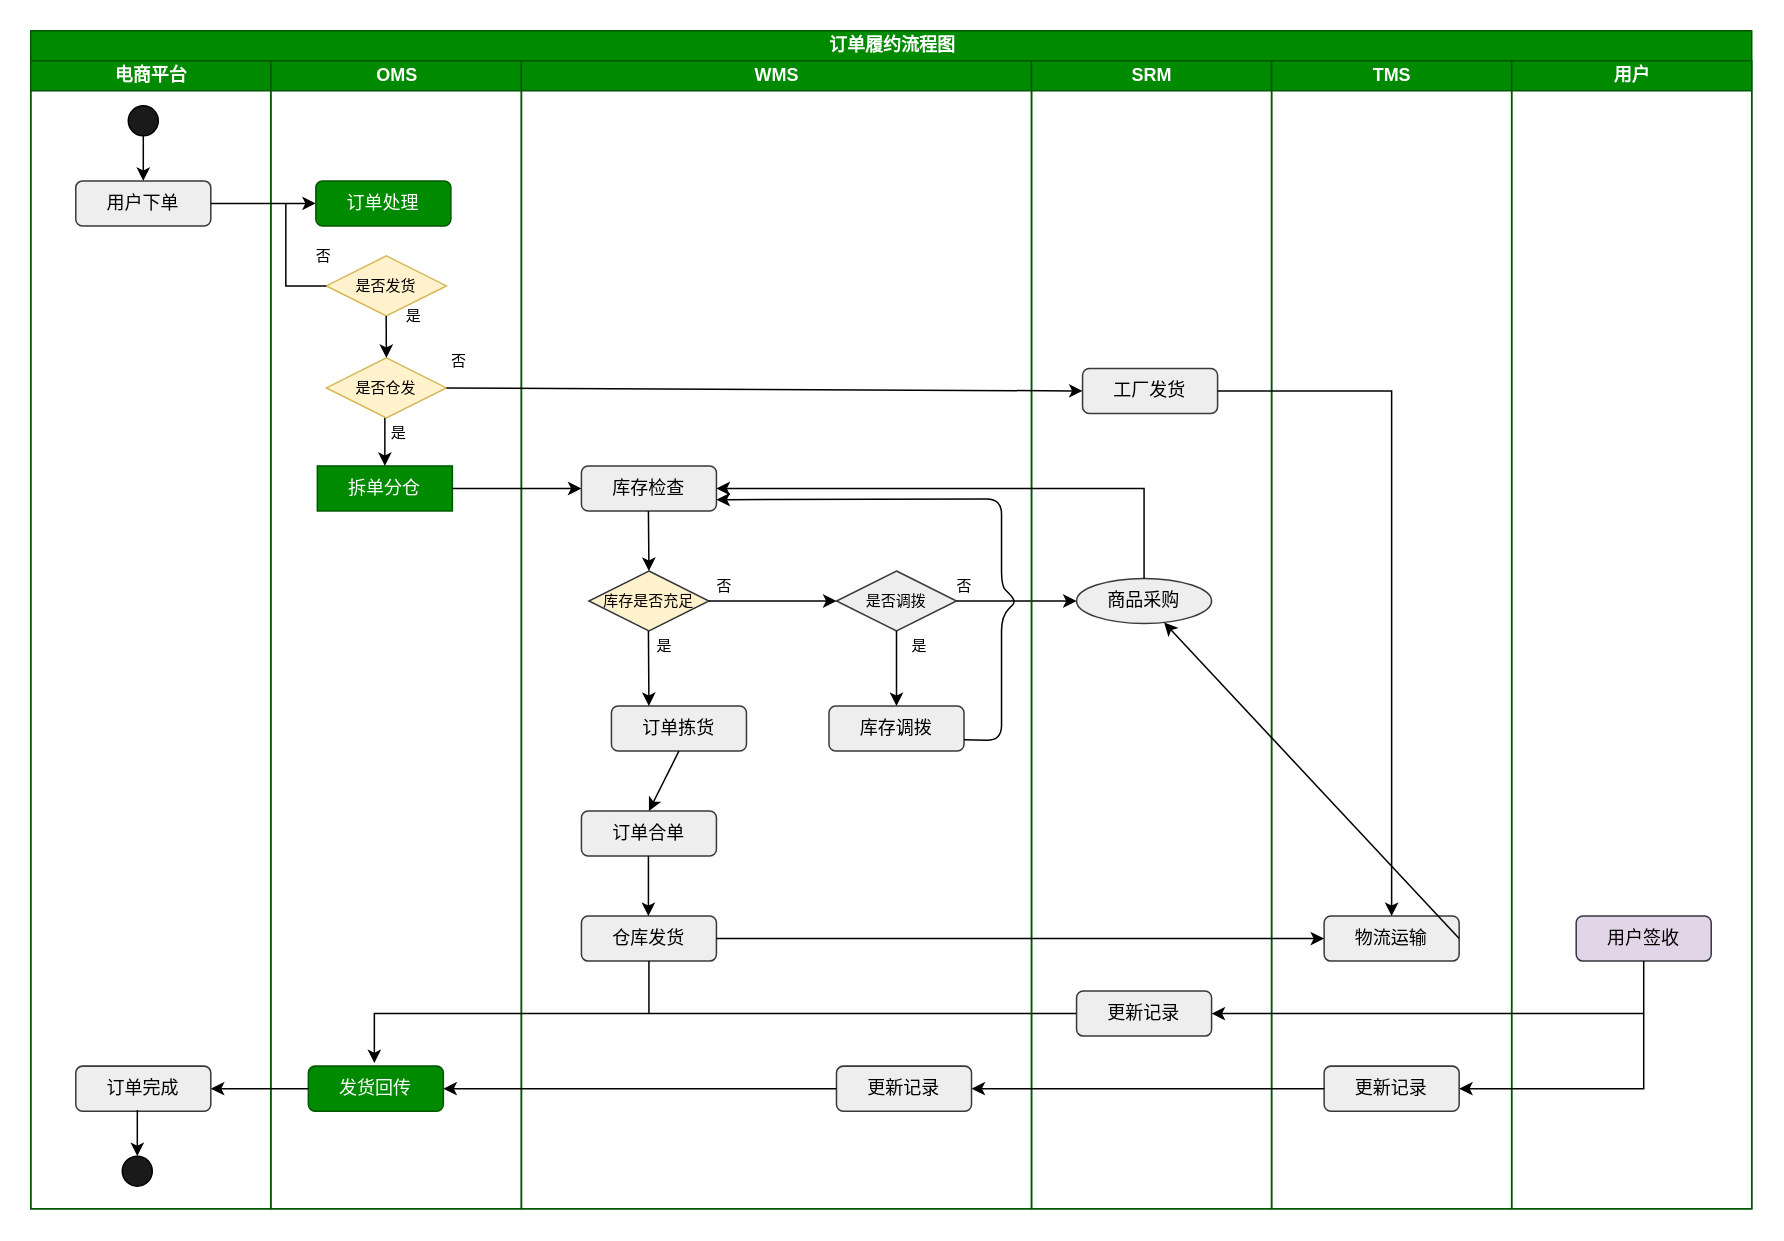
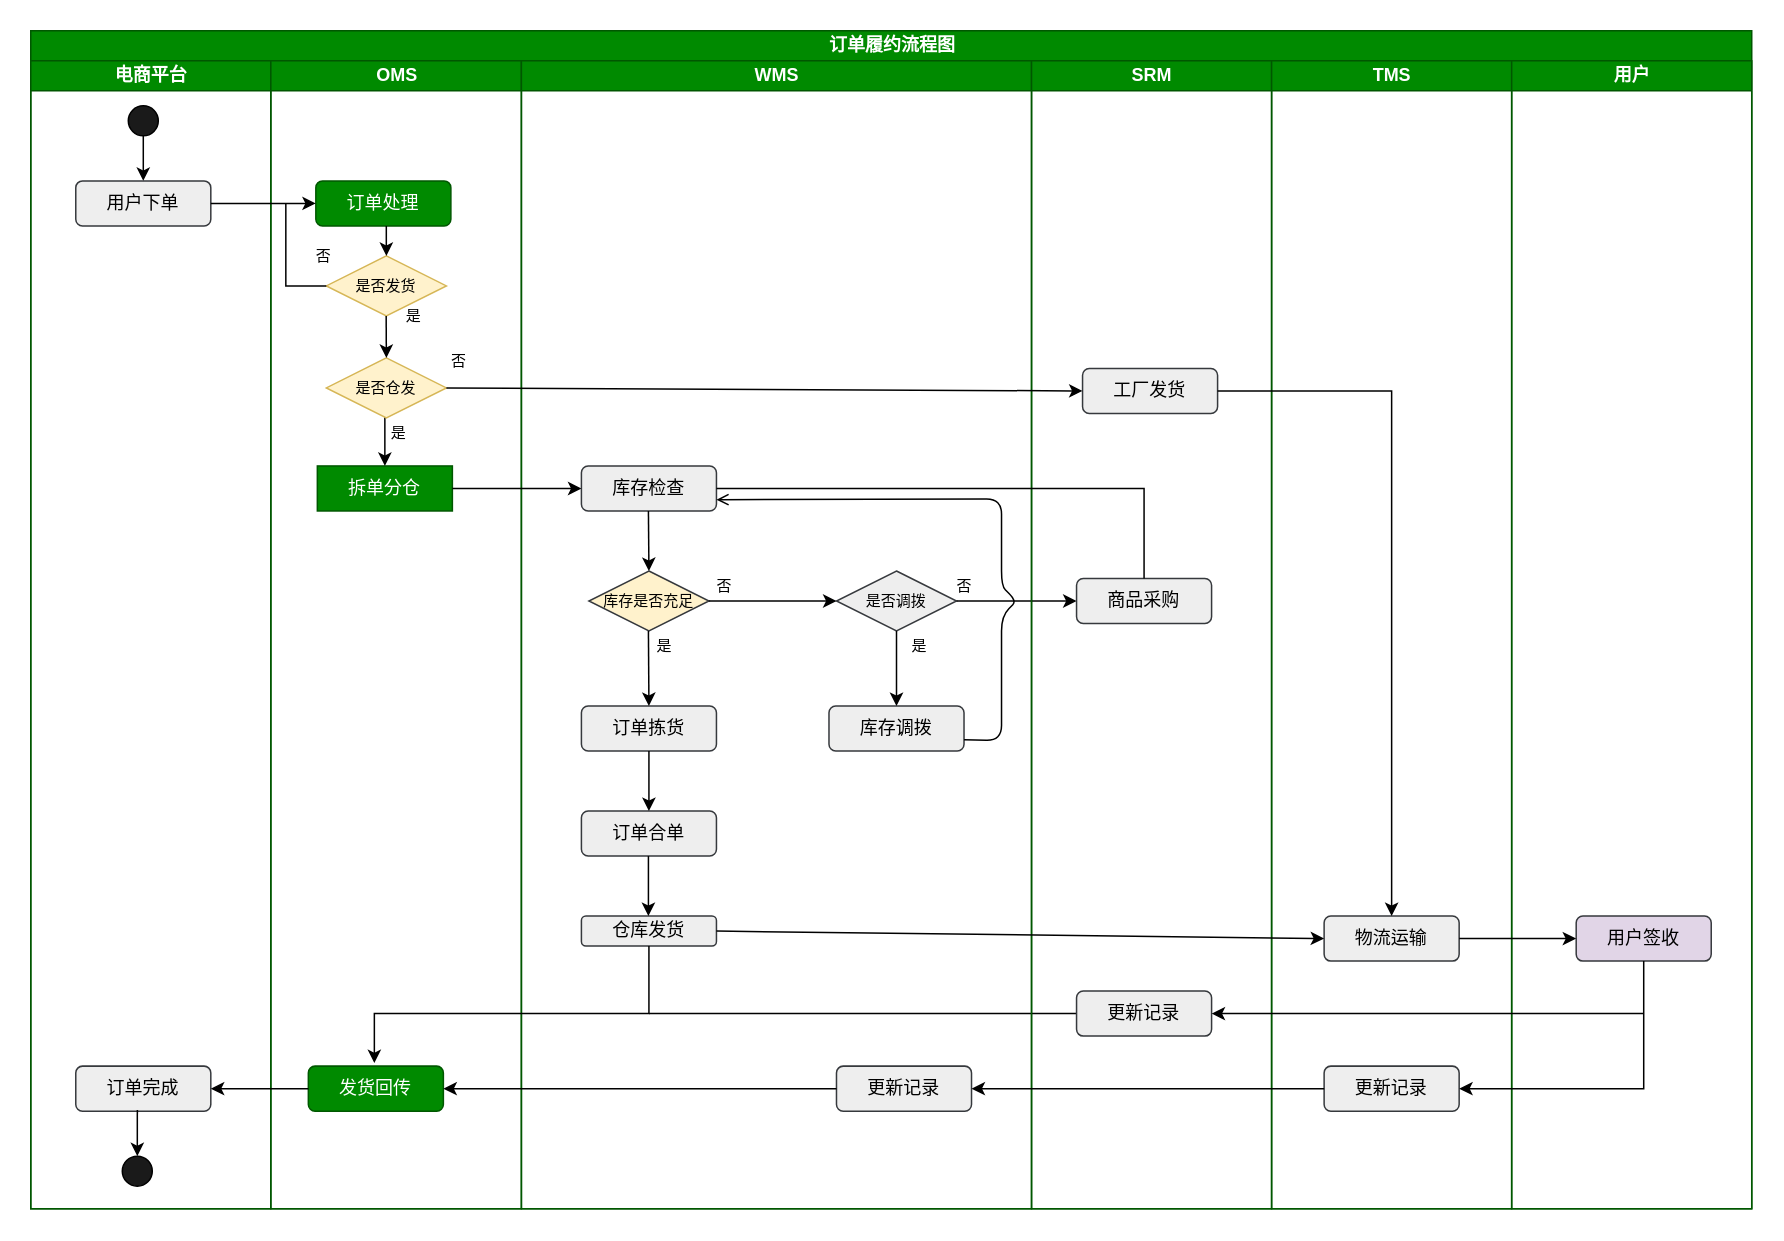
none -> (386, 236)
(728, 488) -> (723, 488)
(728, 499) -> (725, 499)
(1144, 601) -> (1144, 601)
(679, 728) -> (649, 728)
(1366, 839) -> (1514, 938)
(649, 938) -> (649, 931)
